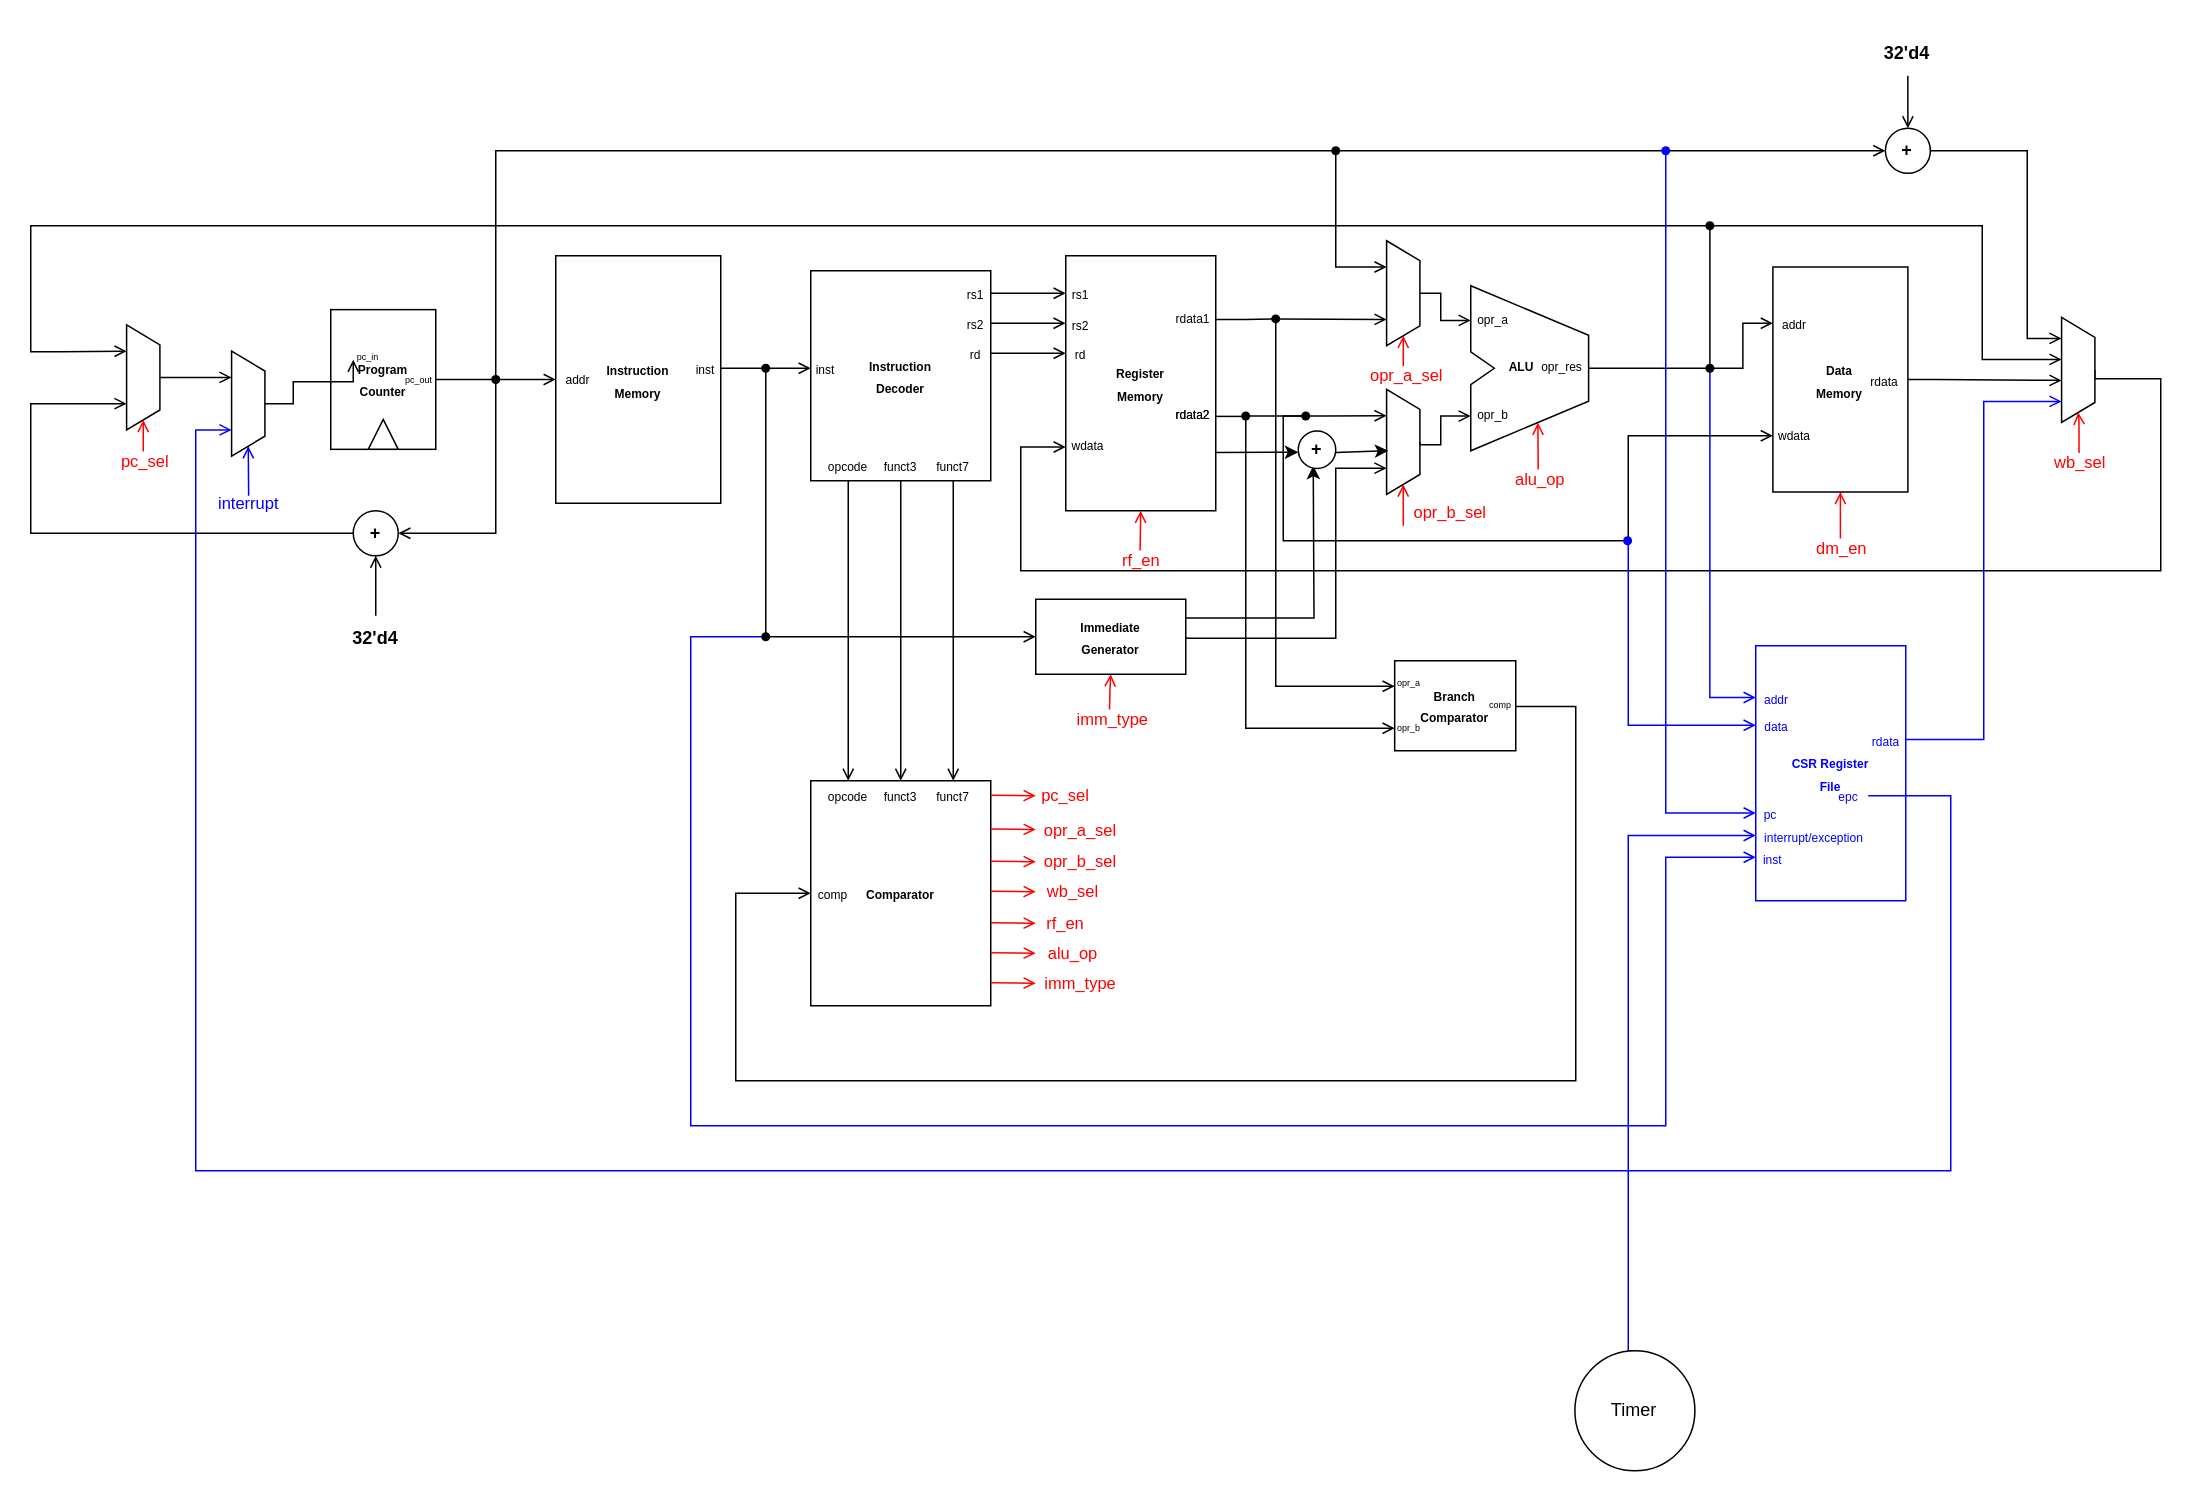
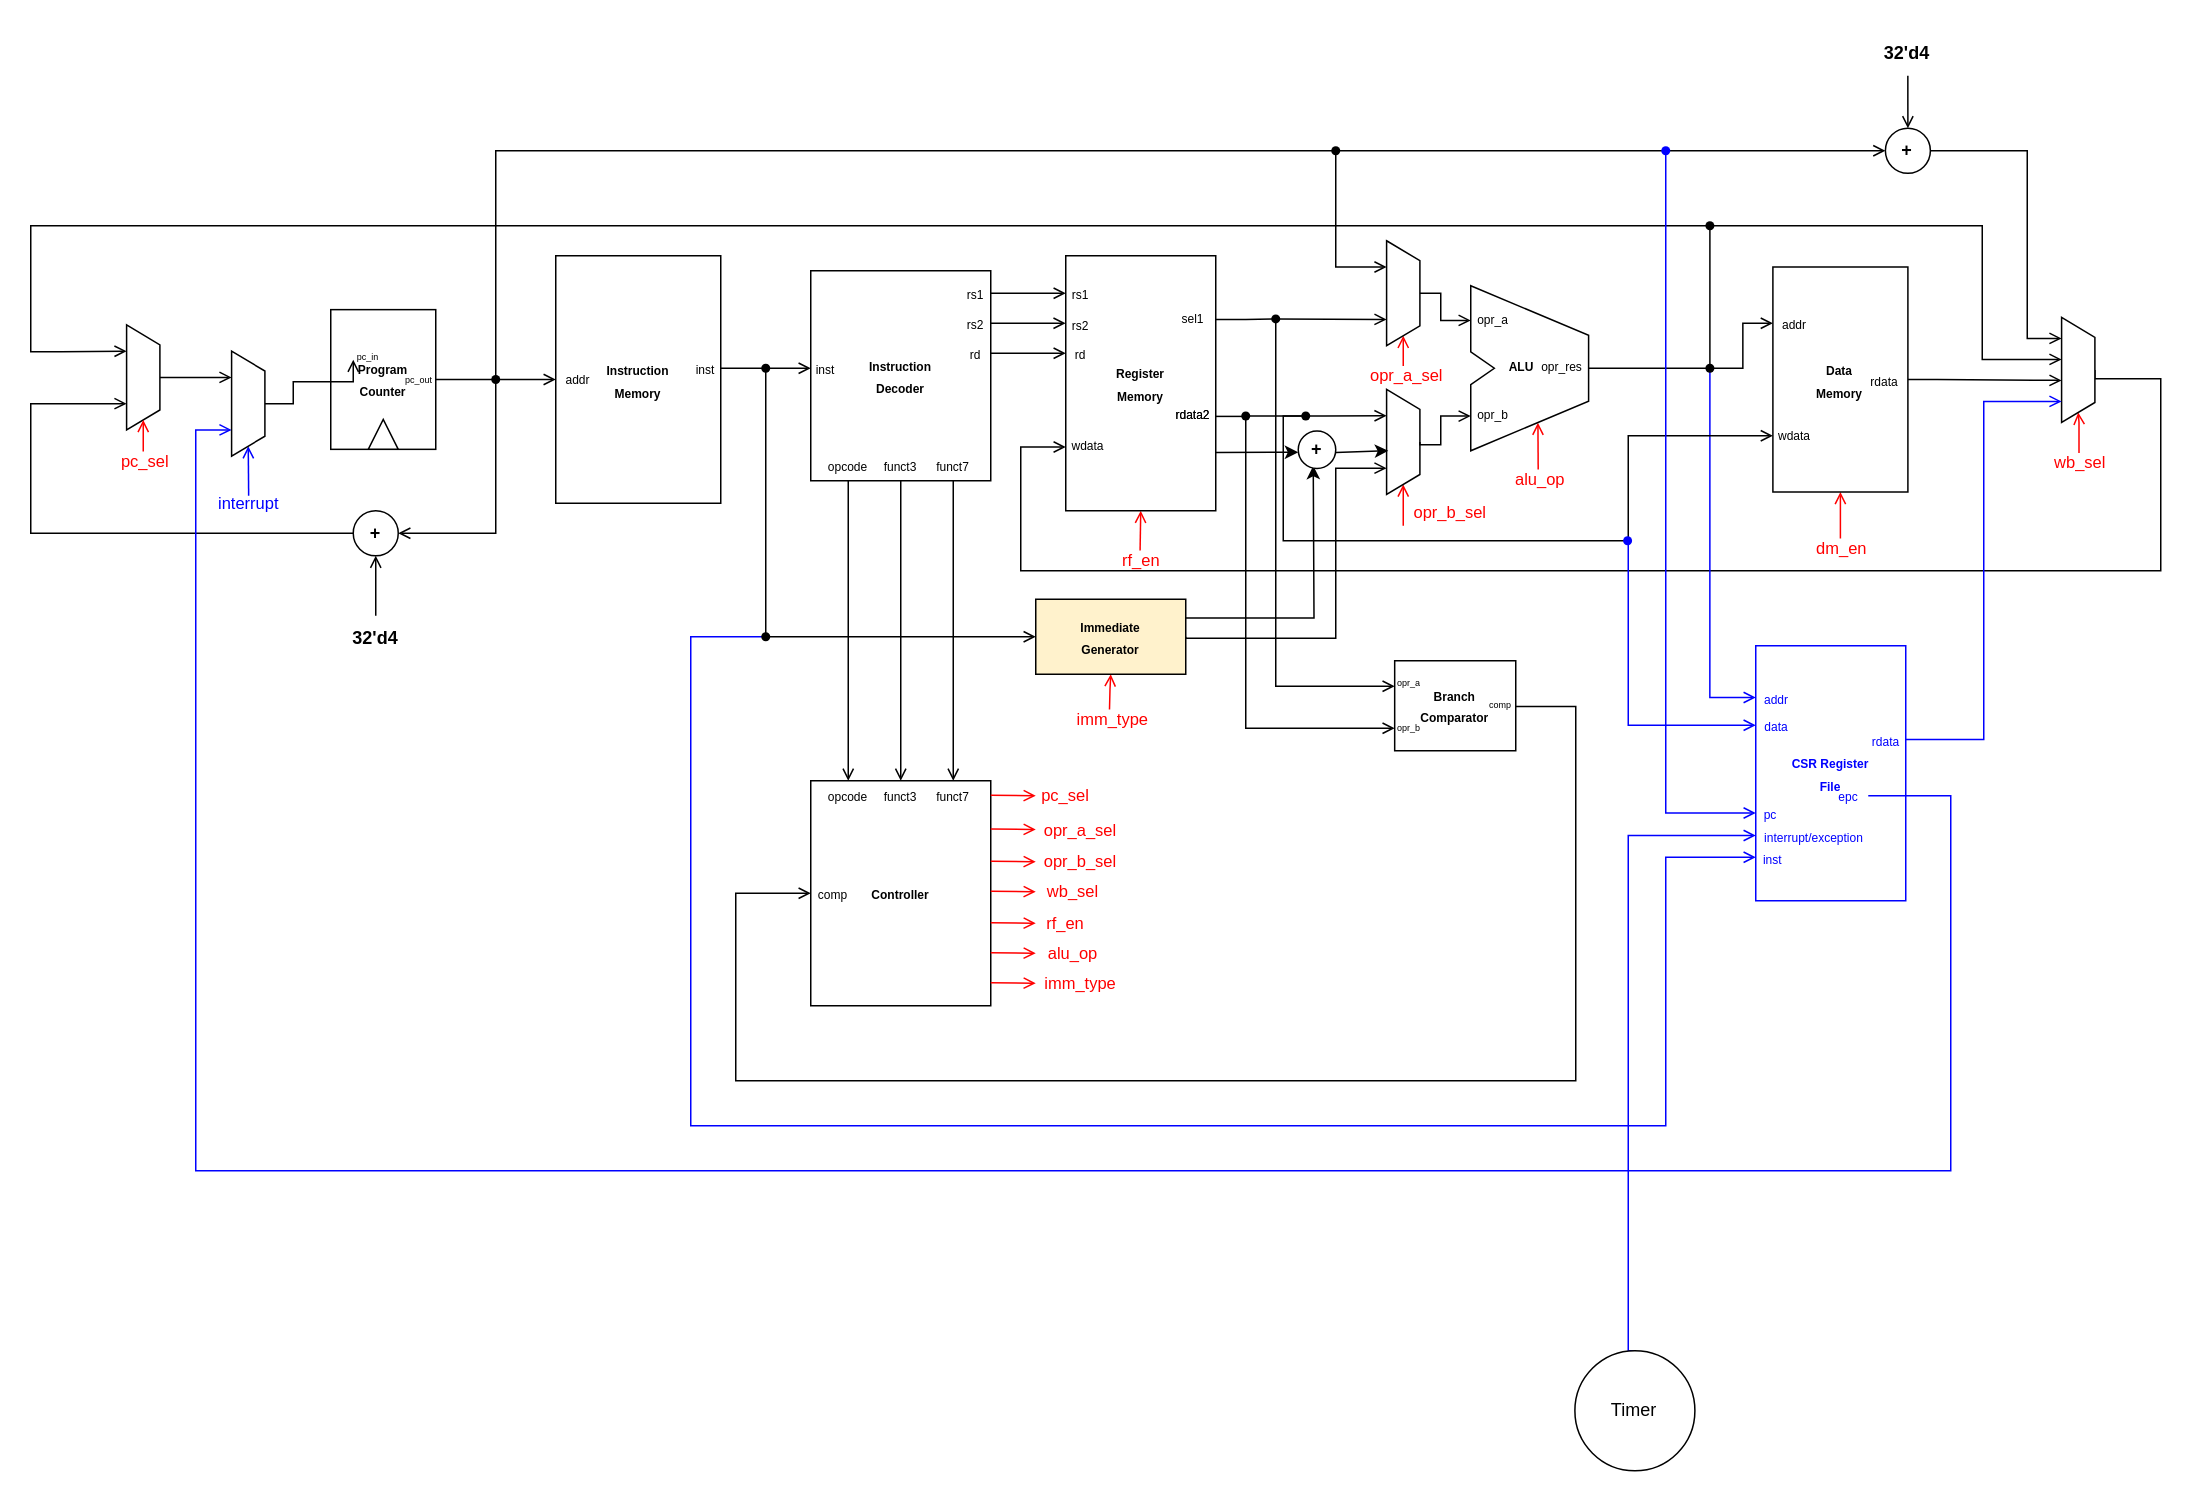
(1193, 317) -> (1193, 317)
(1111, 637) -> (1111, 637)
(901, 893) -> (901, 893)
